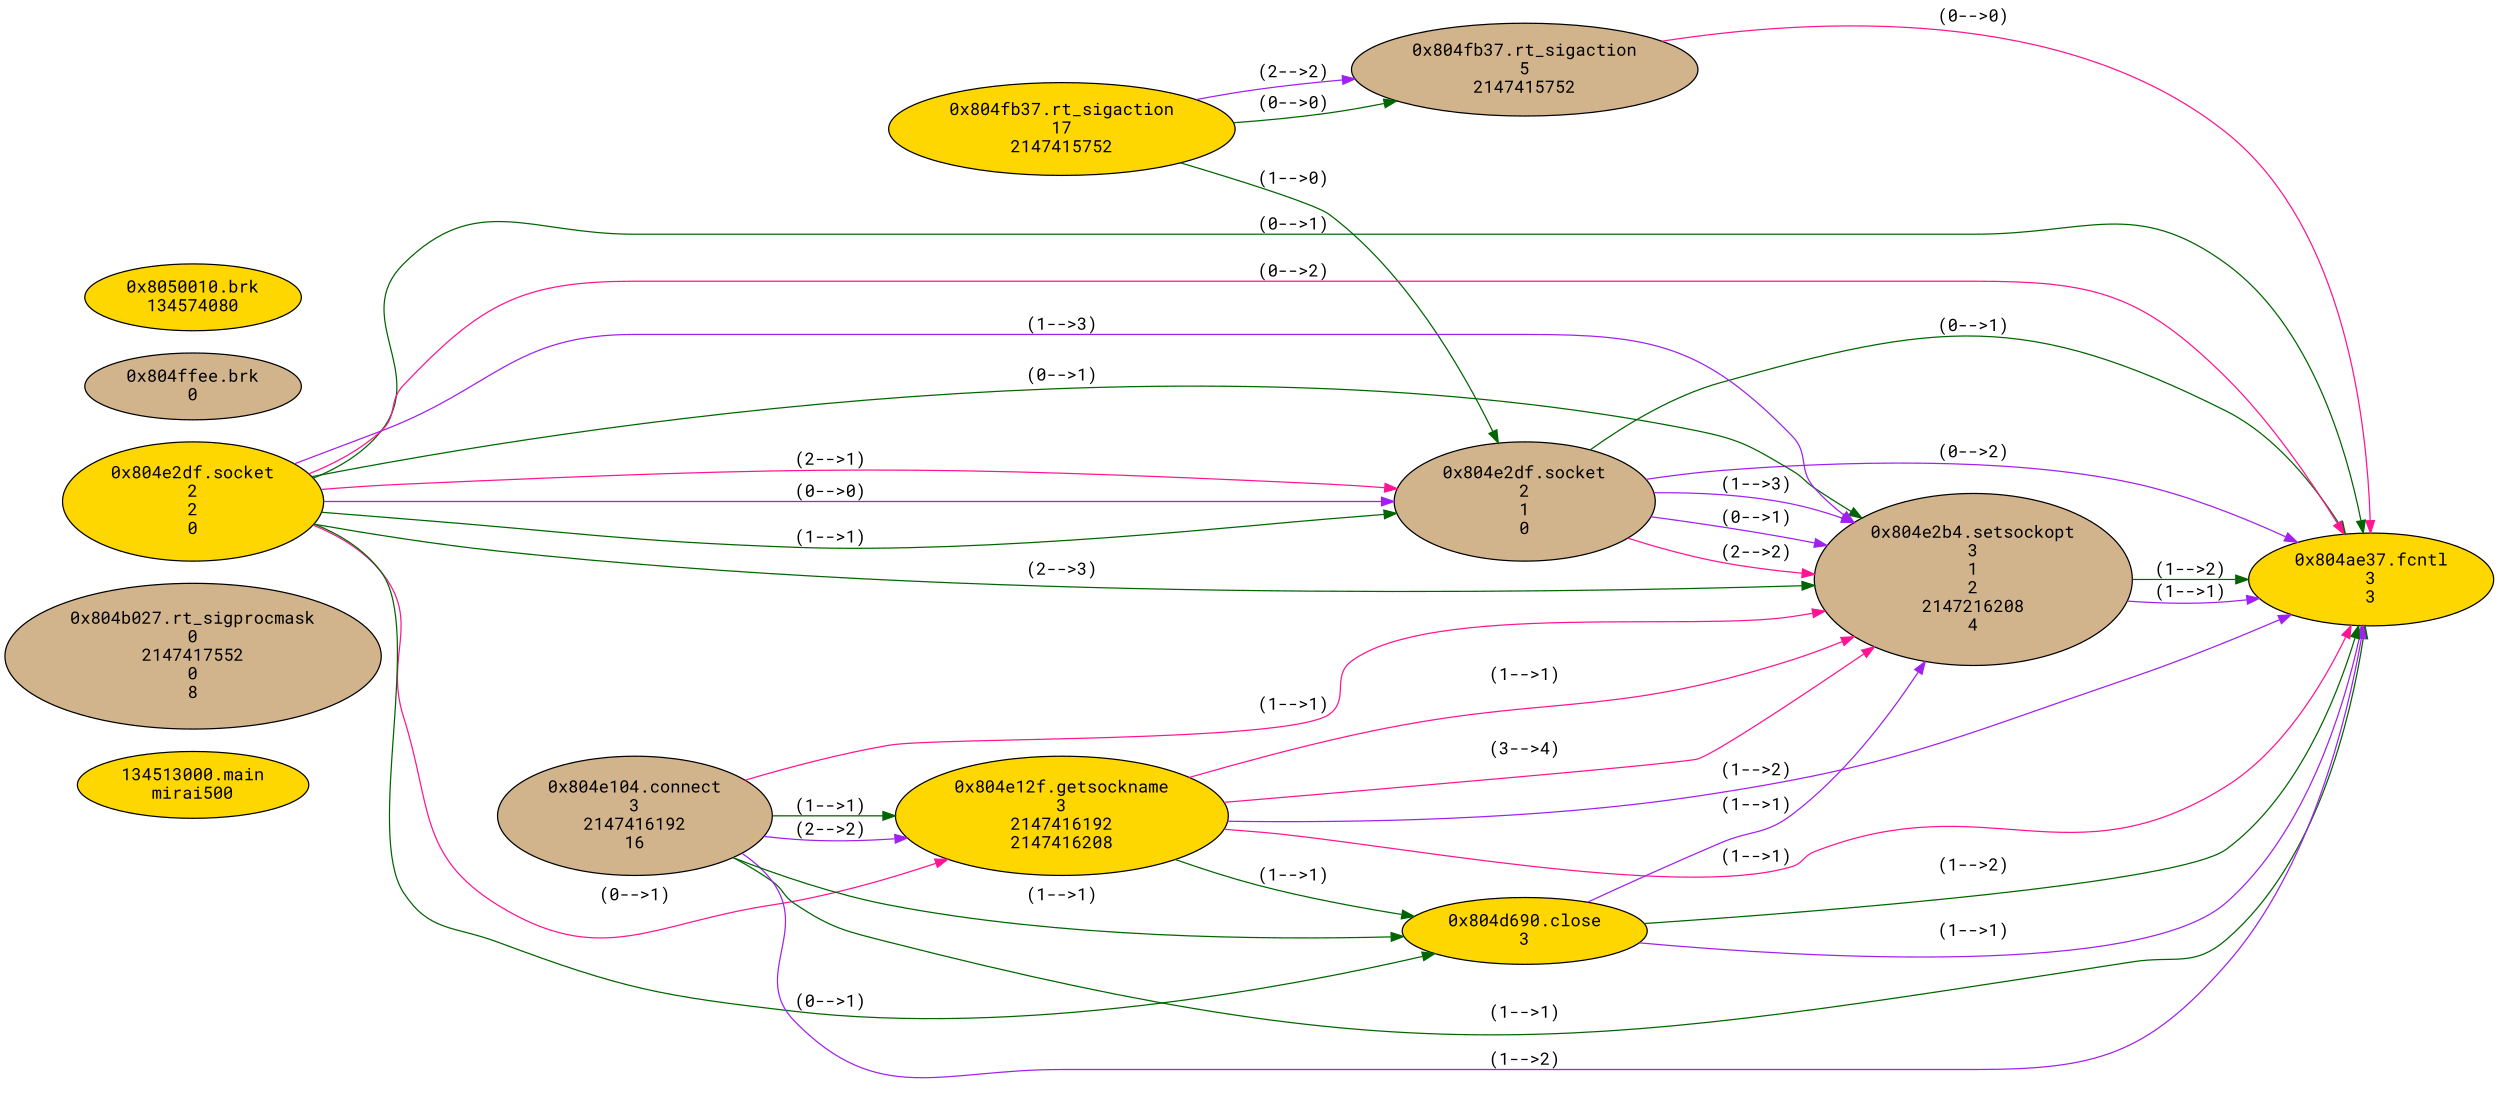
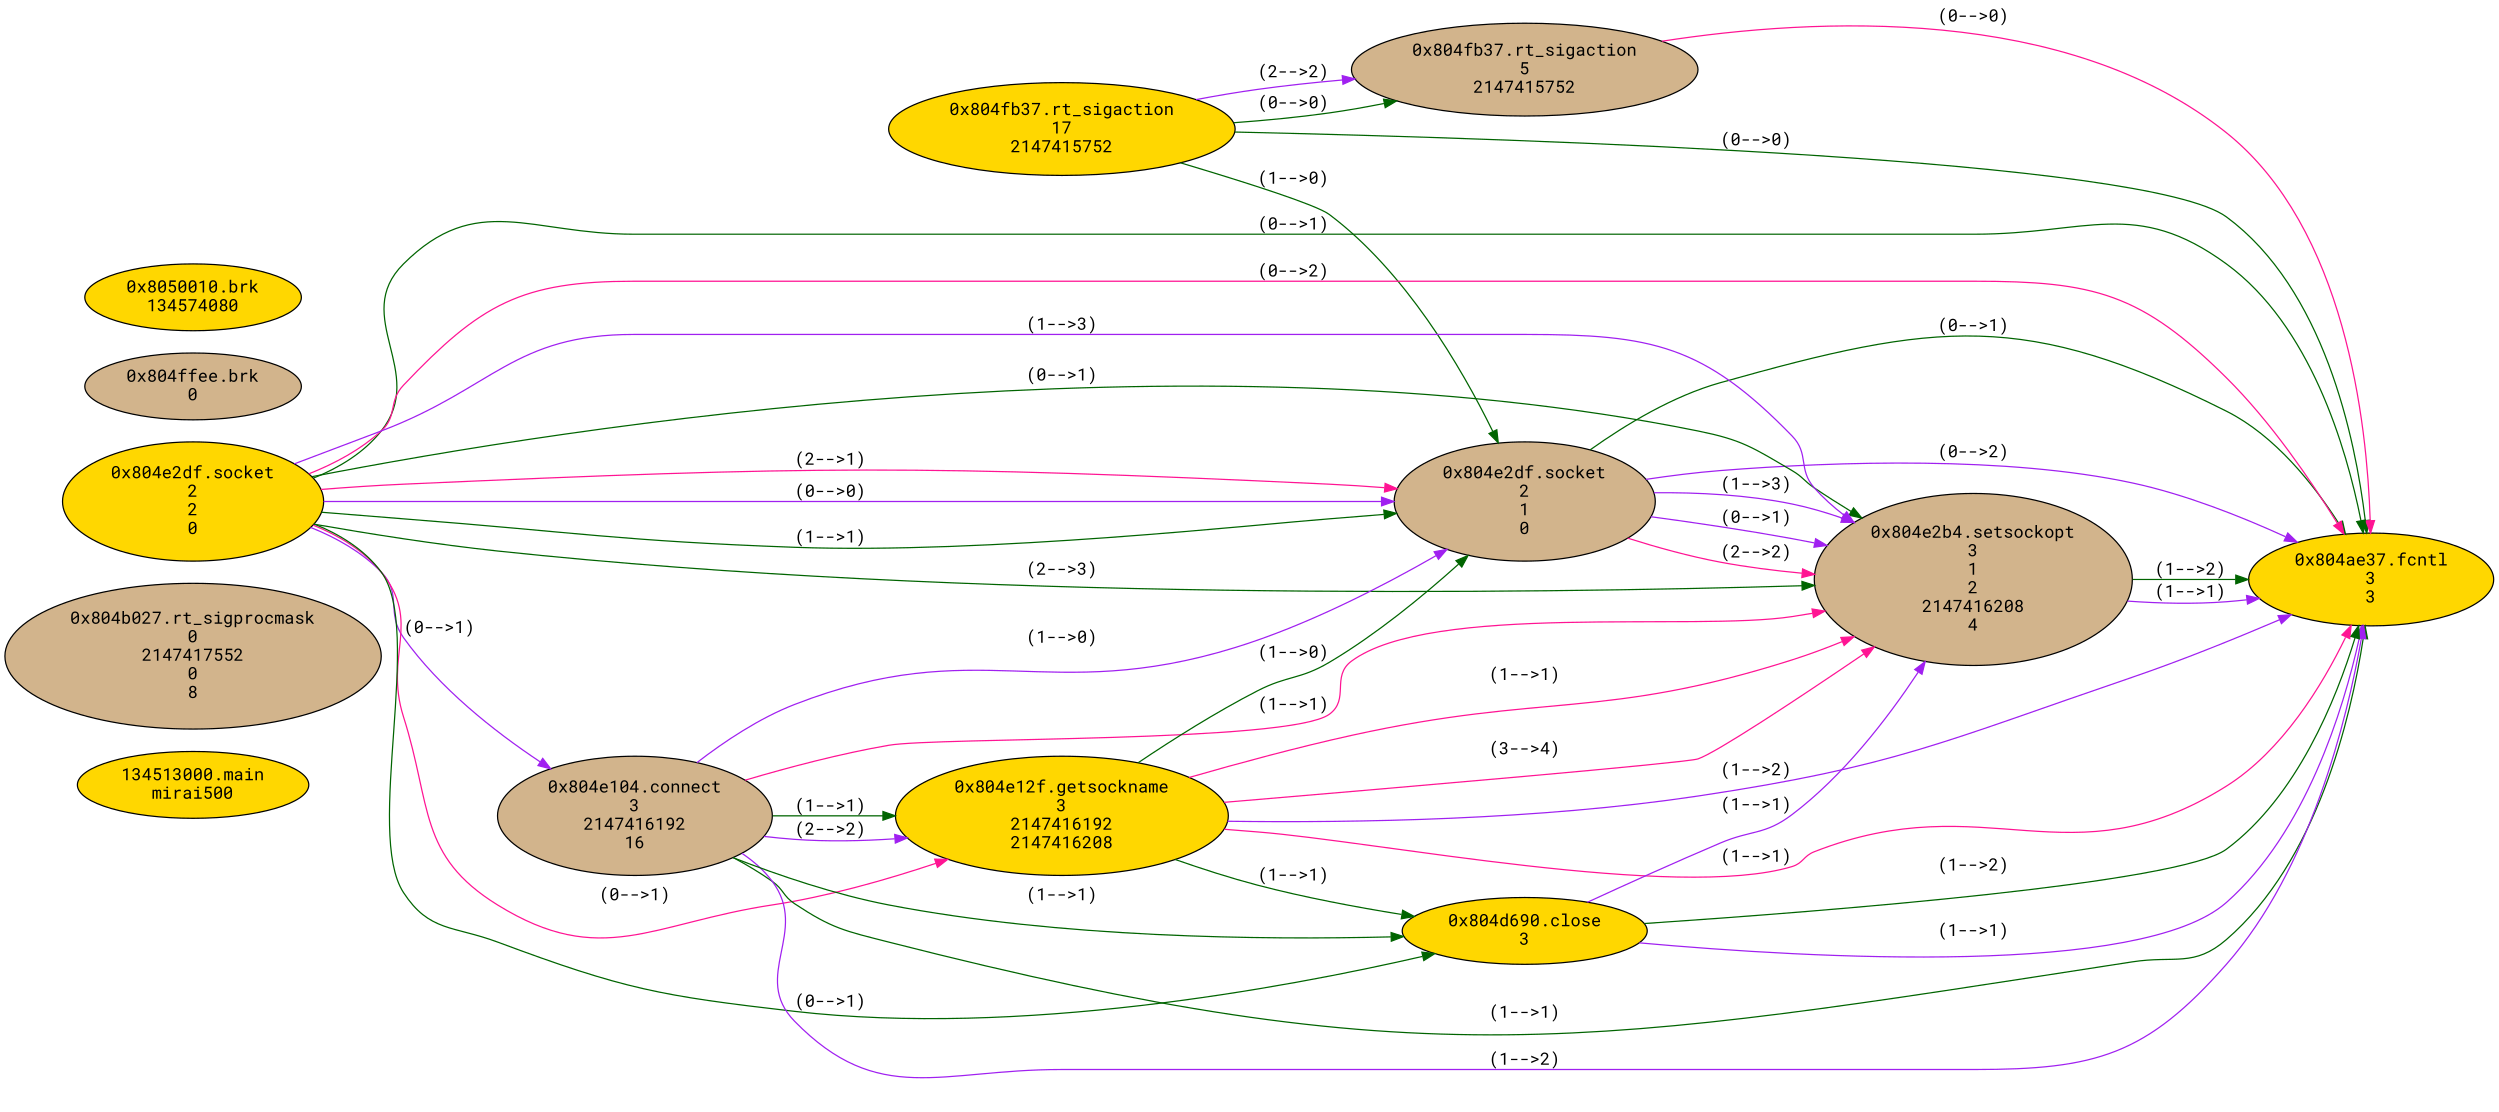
none -> (1904, 162)
(1973, 579) -> (1973, 579)
none -> (413, 650)
none -> (1068, 672)
none -> (1305, 674)
